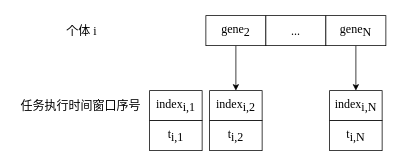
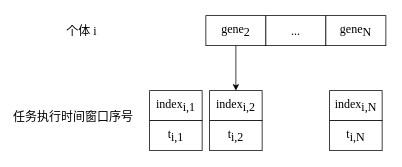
(356, 84) -> none
(81, 105) -> (74, 117)
